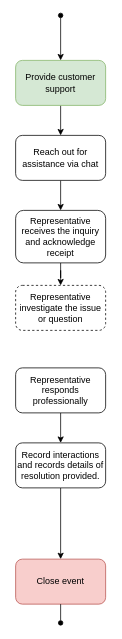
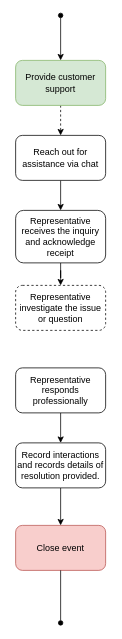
(60, 117) -> (60, 117)
(60, 582) -> (60, 548)
